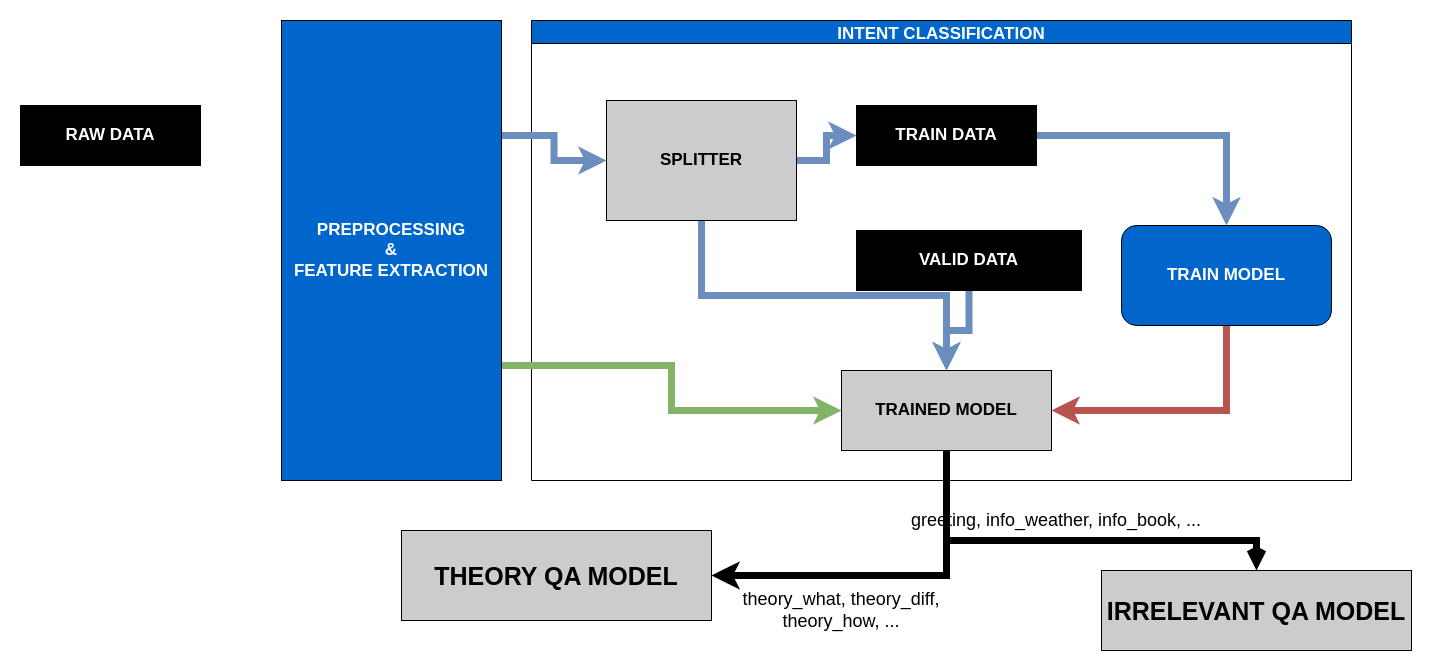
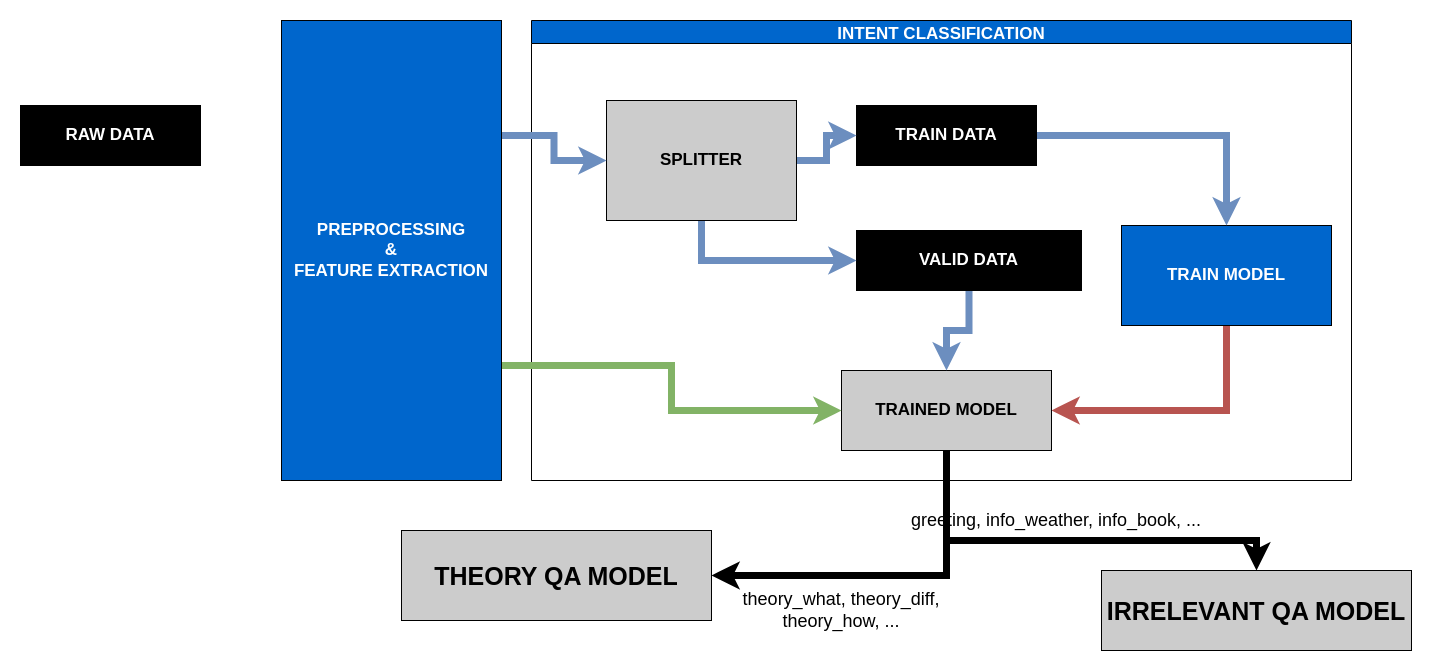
(1227, 276) -> (1227, 276)
(823, 296) -> (771, 261)
(1257, 553) -> (1257, 552)
